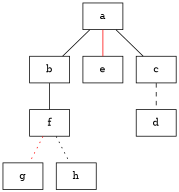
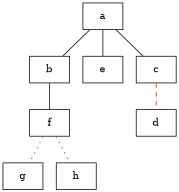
(103, 43) -> (103, 43)
(156, 96) -> (156, 96)
(63, 150) -> (63, 150)
